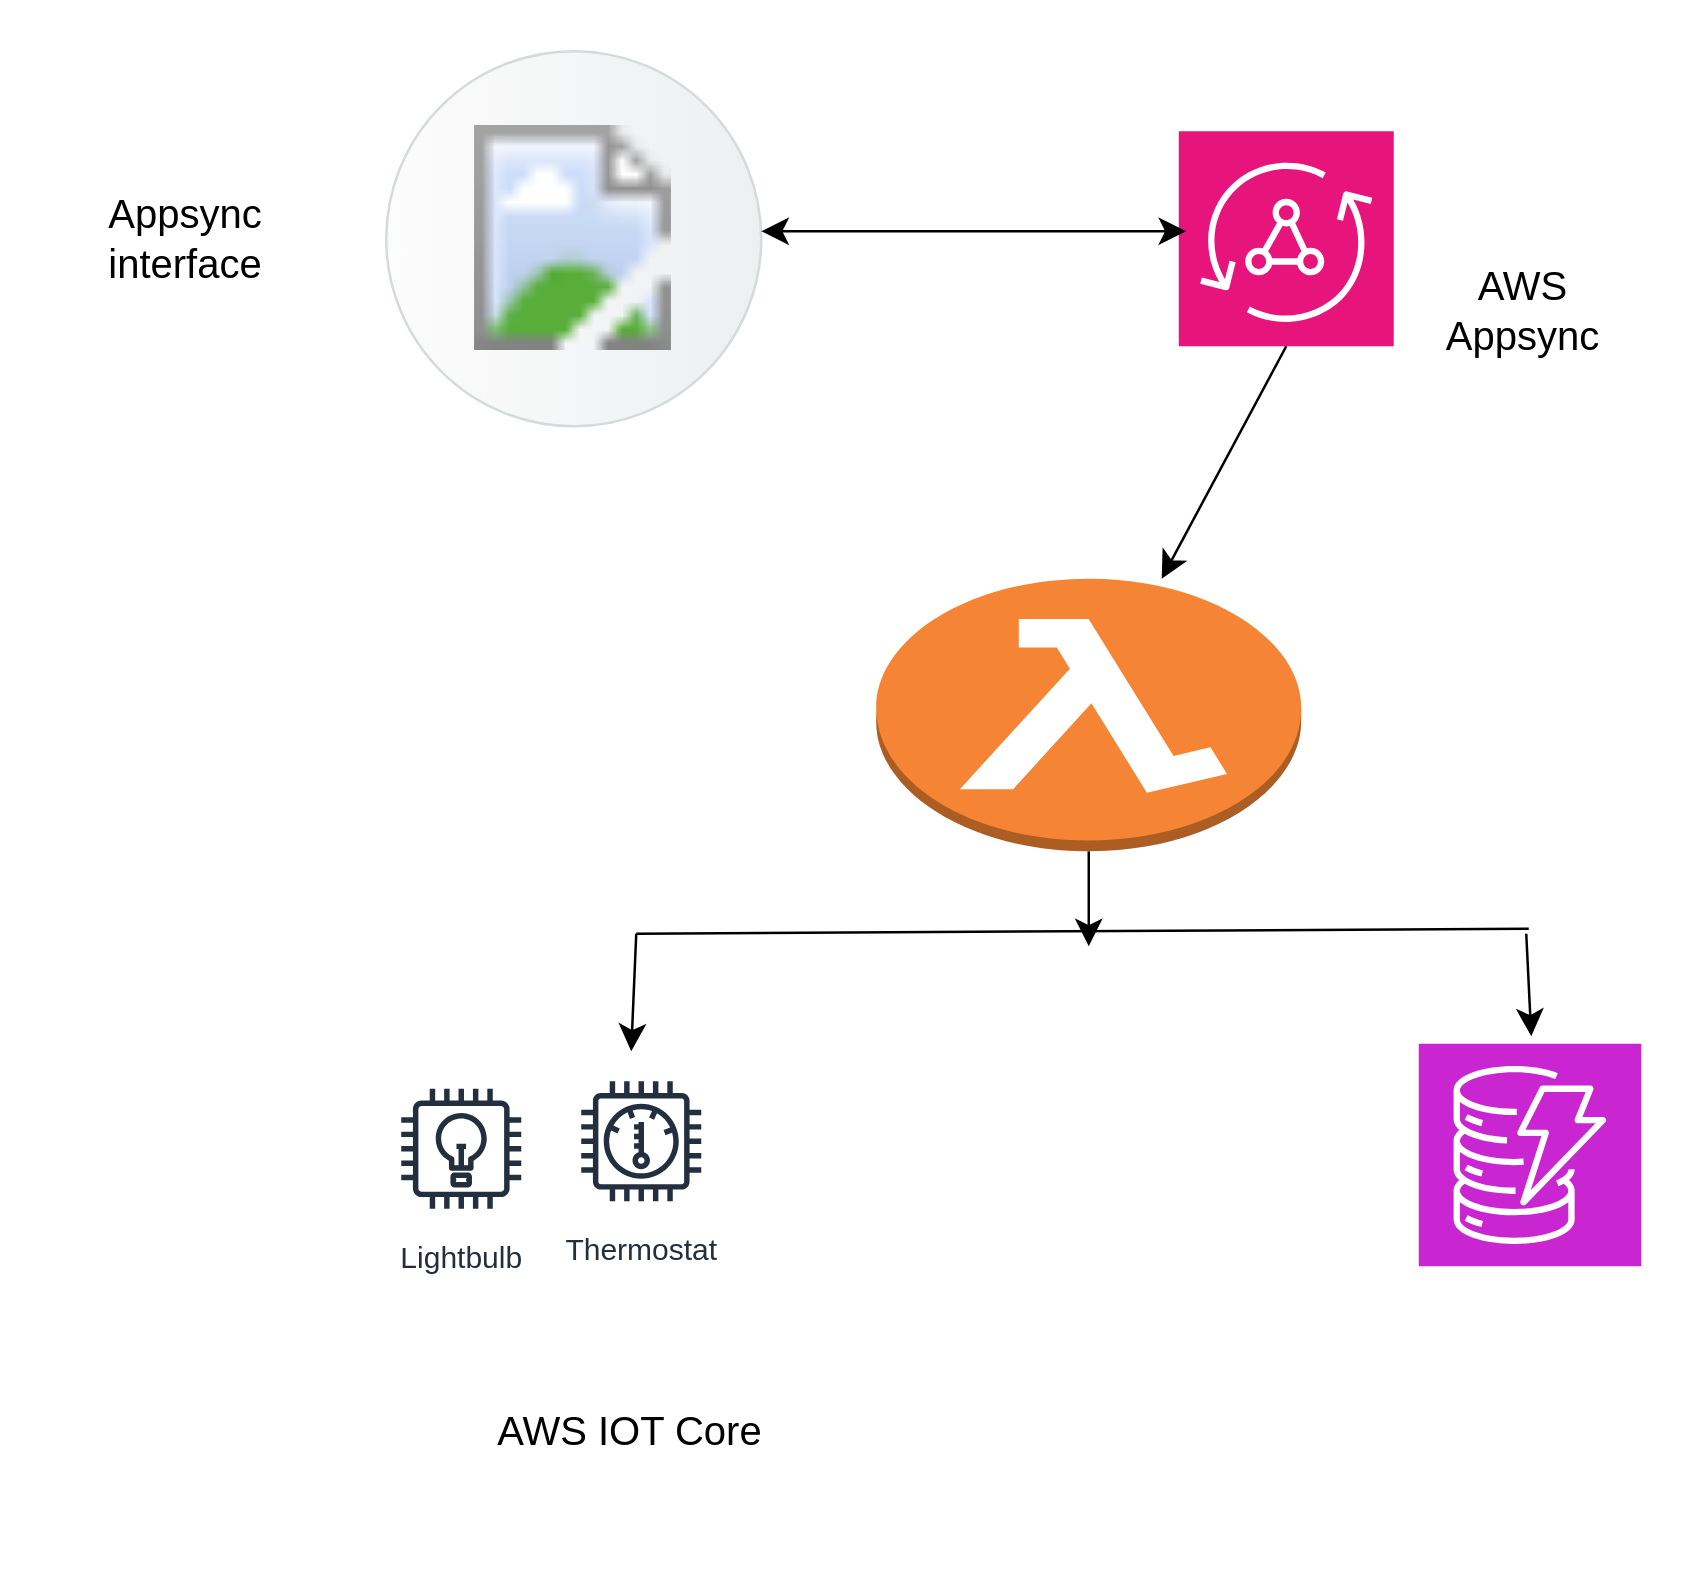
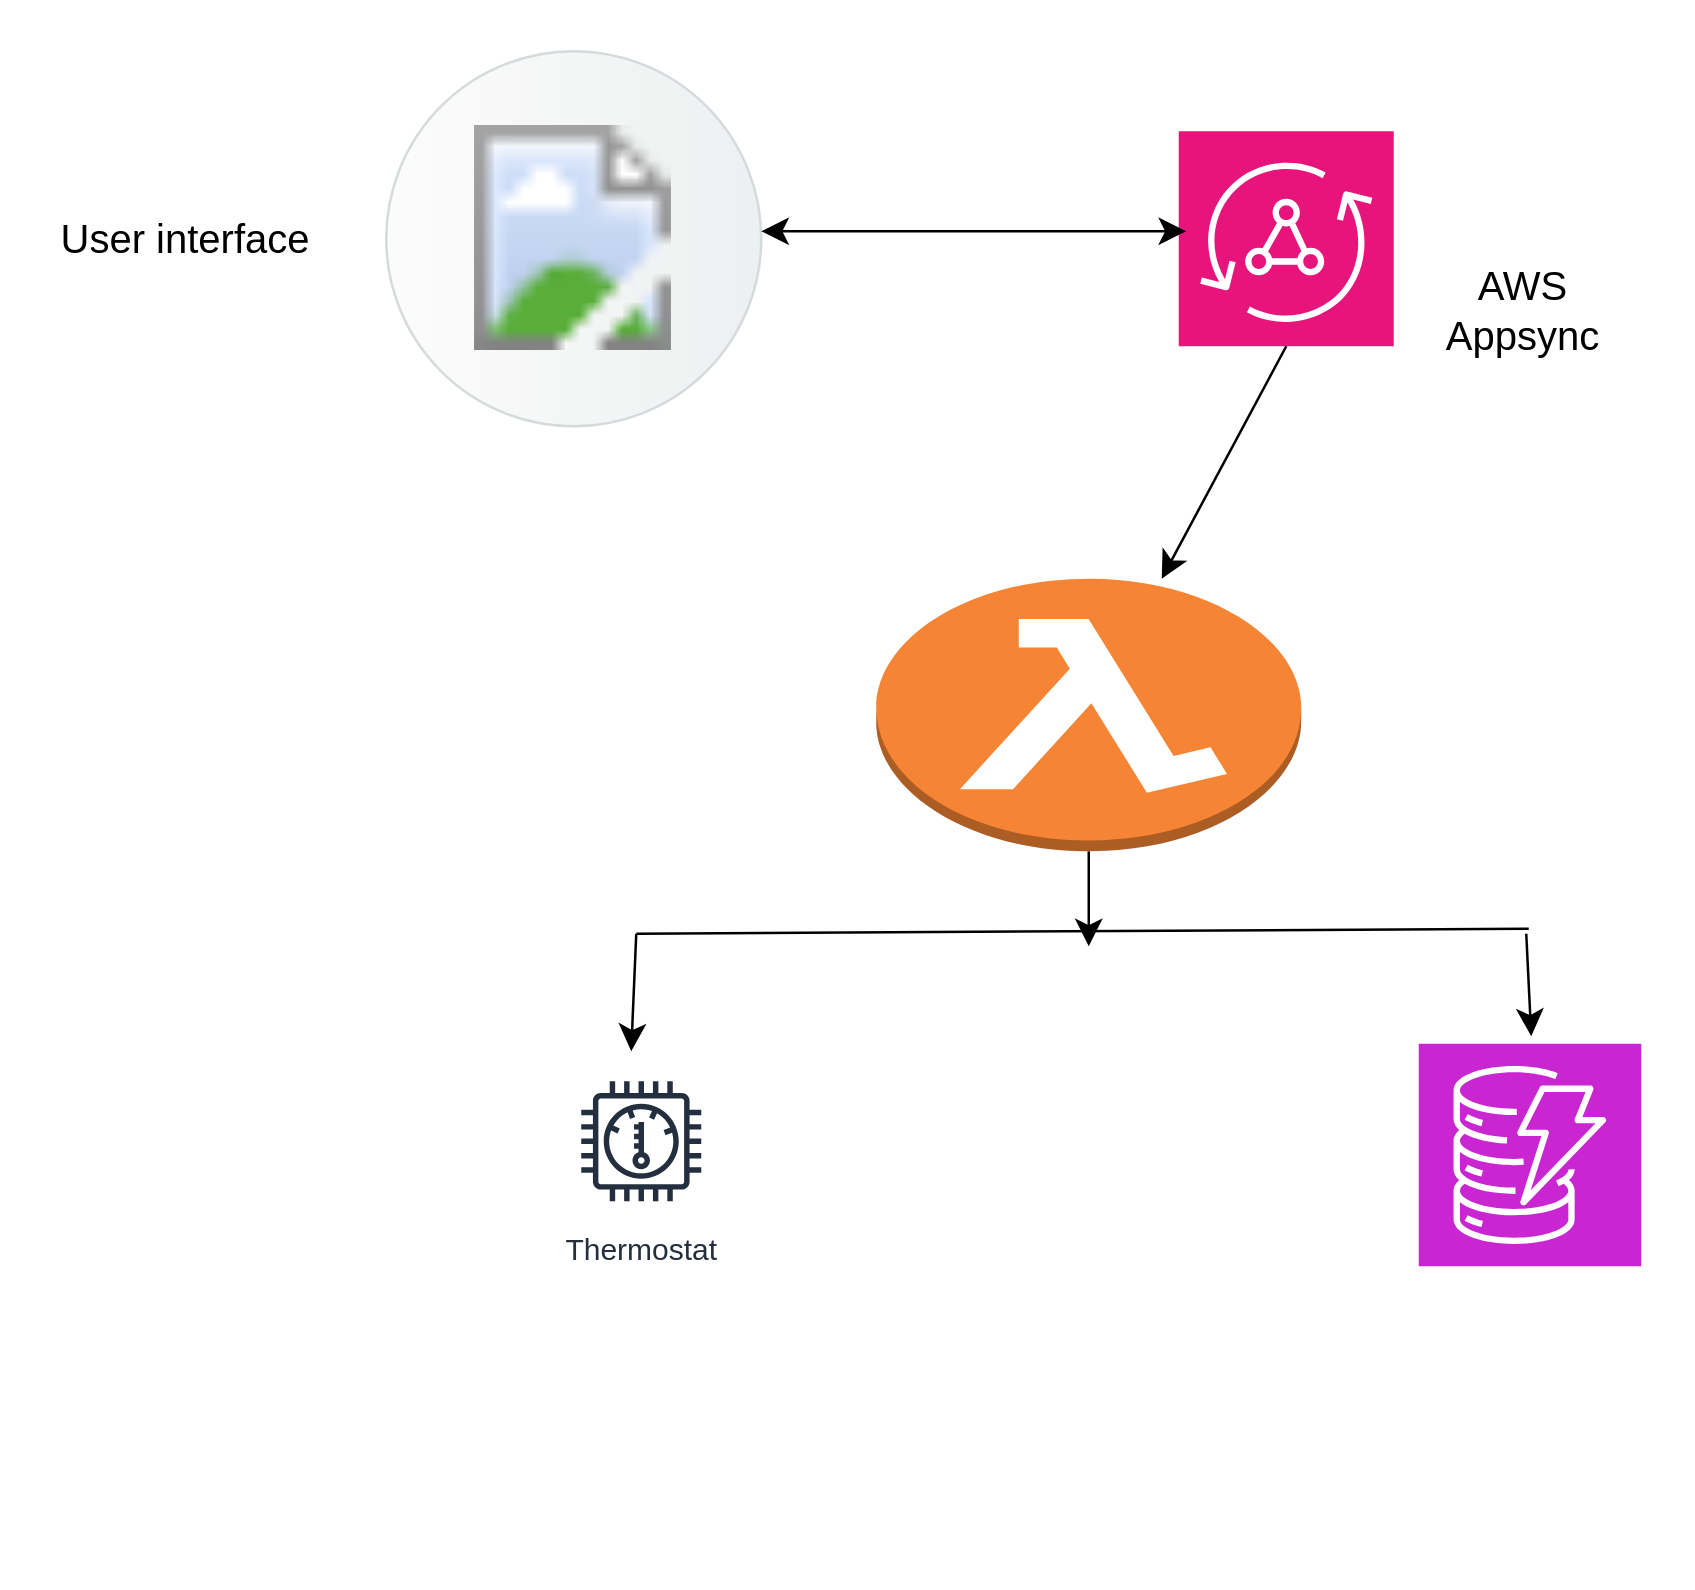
(186, 239) -> (186, 239)
(461, 1149) -> none
(636, 1431) -> none
